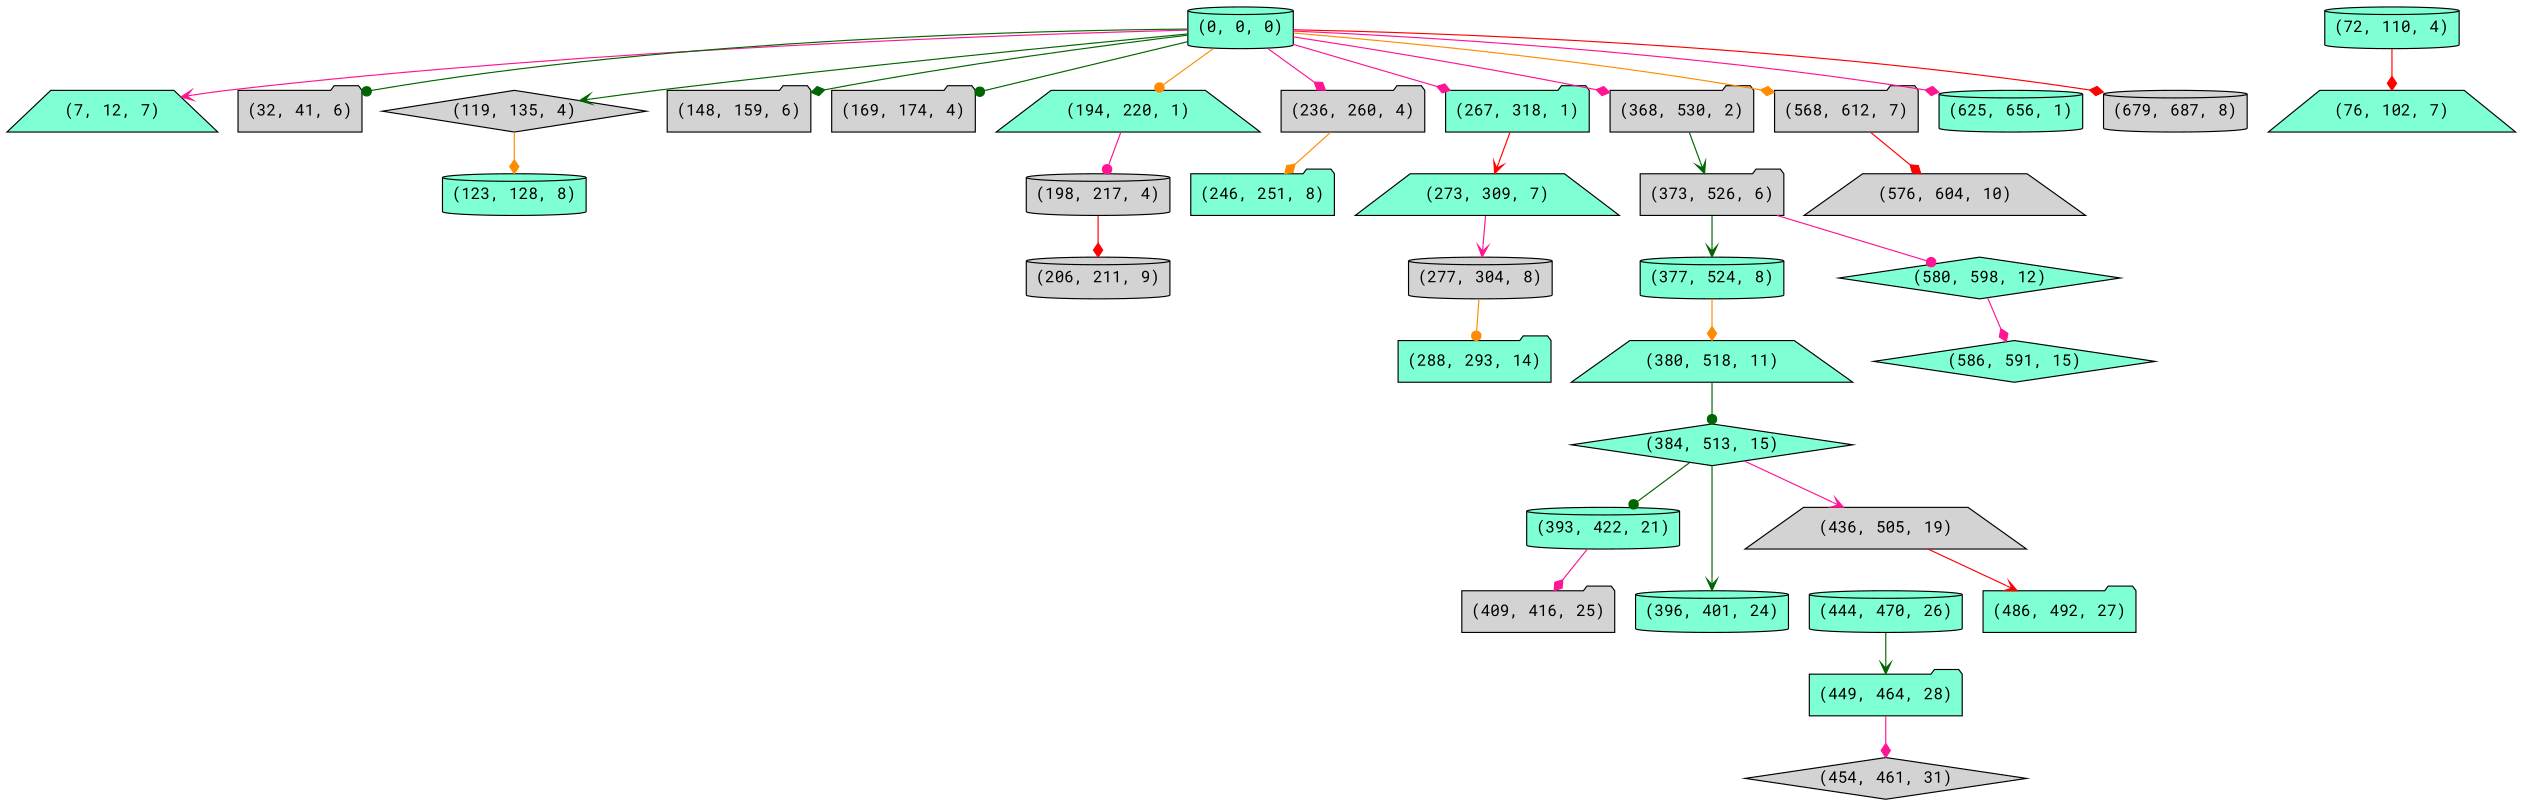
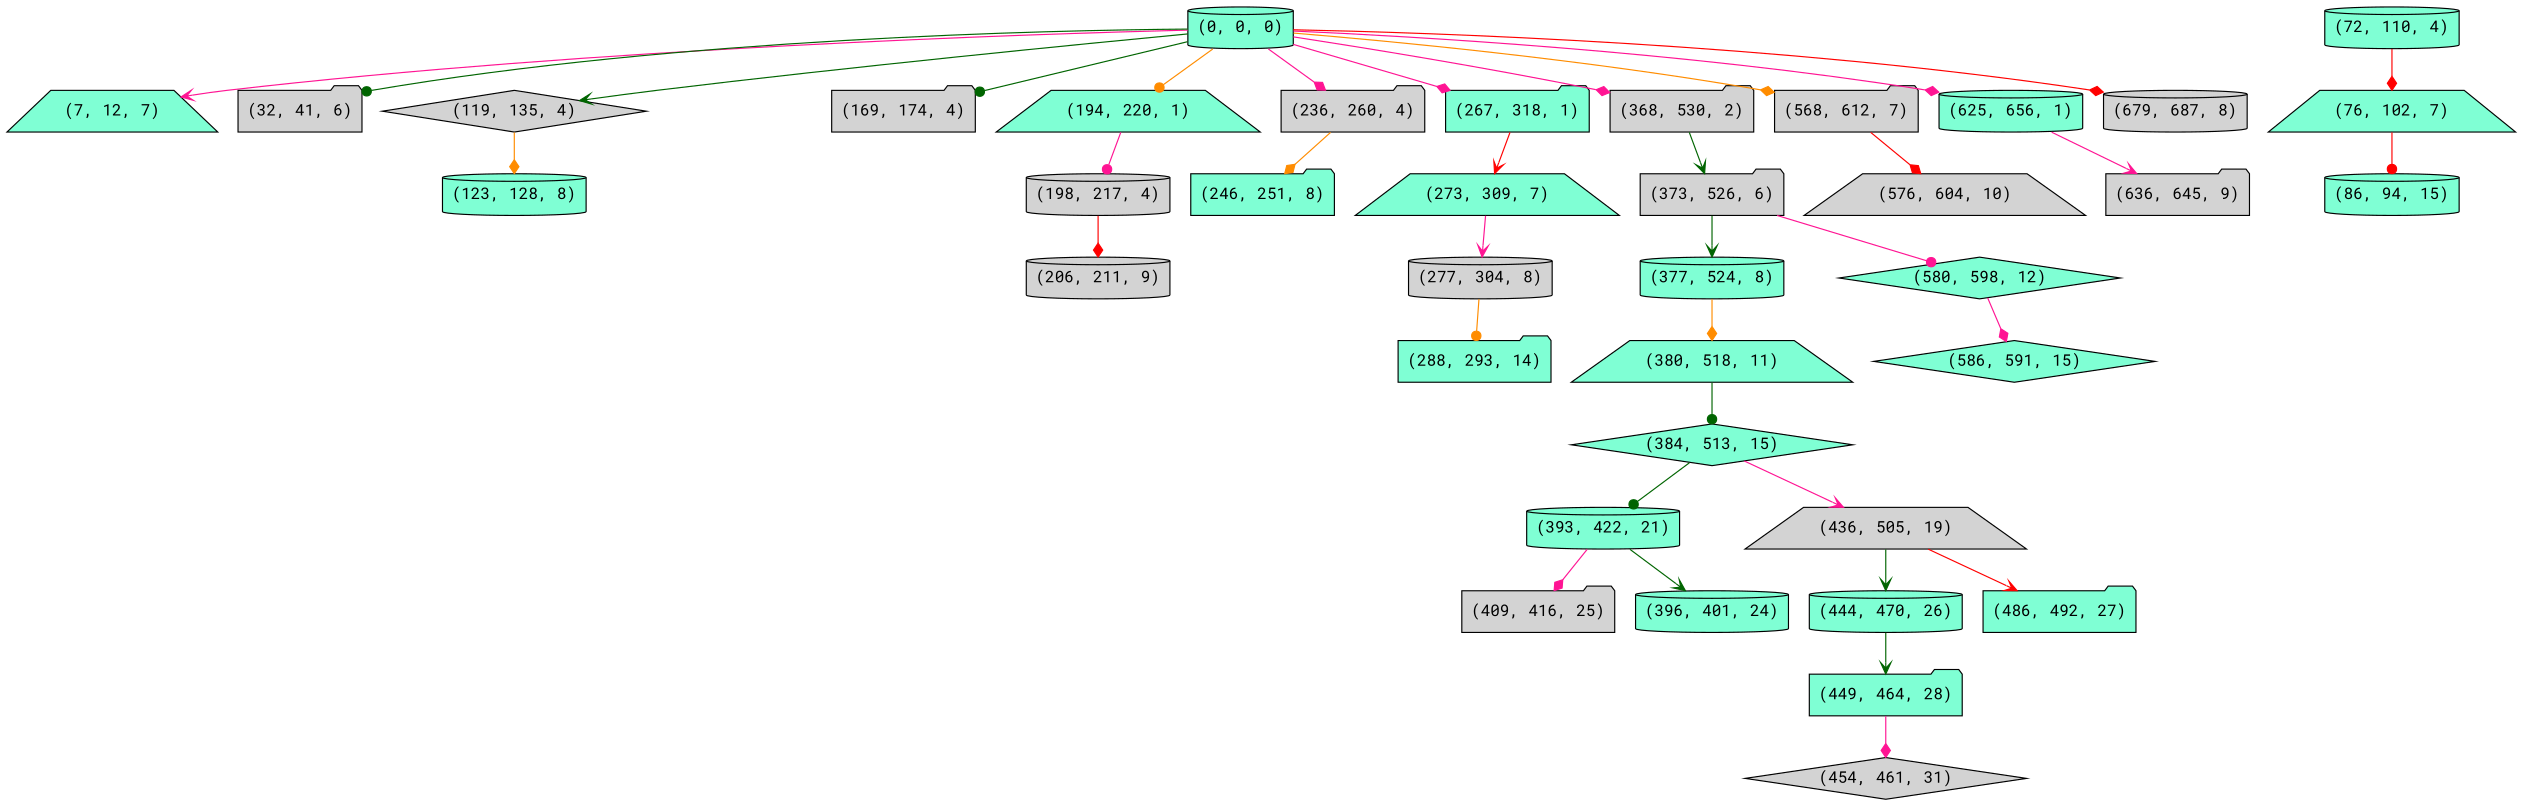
(739, 111) -> none
none -> (2178, 195)
none -> (2392, 195)
(1712, 522) -> (1653, 566)
none -> (1886, 564)
